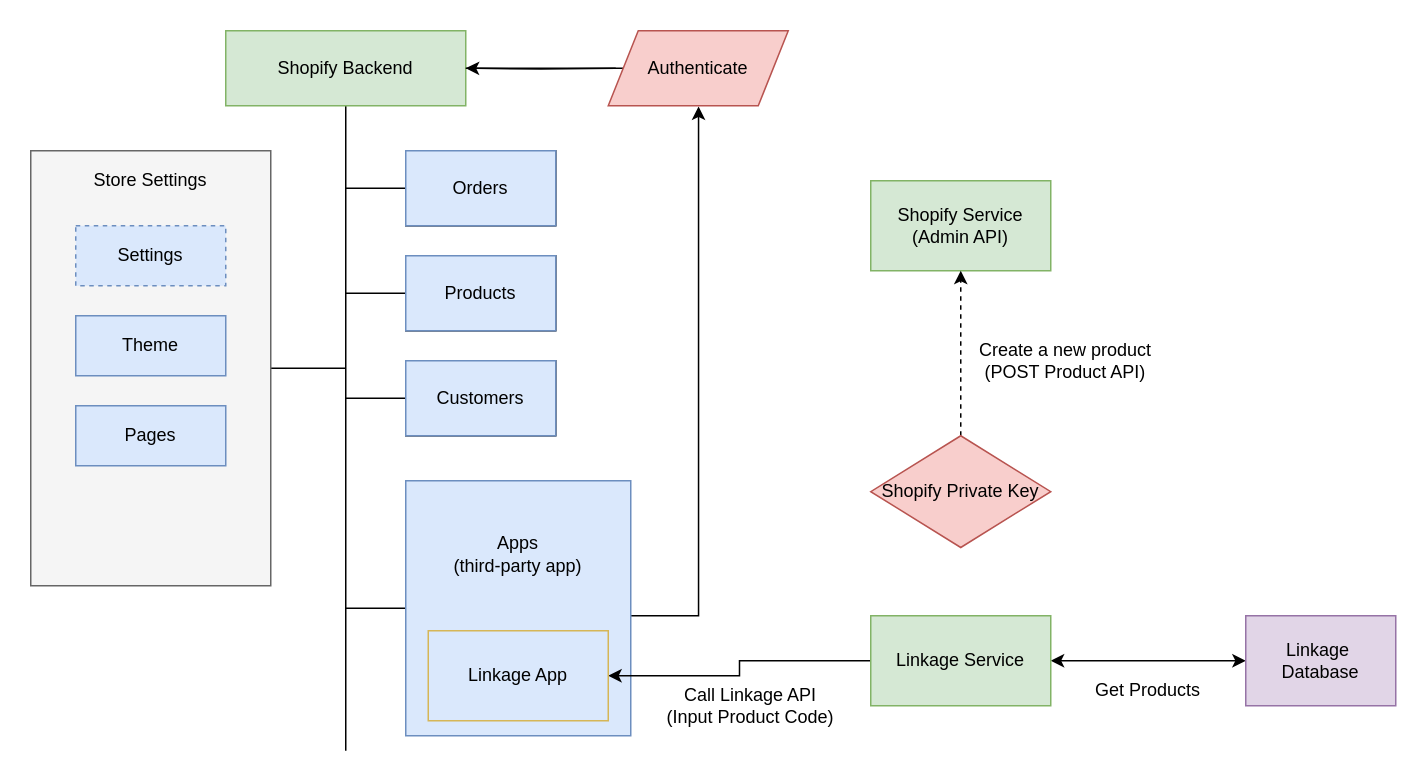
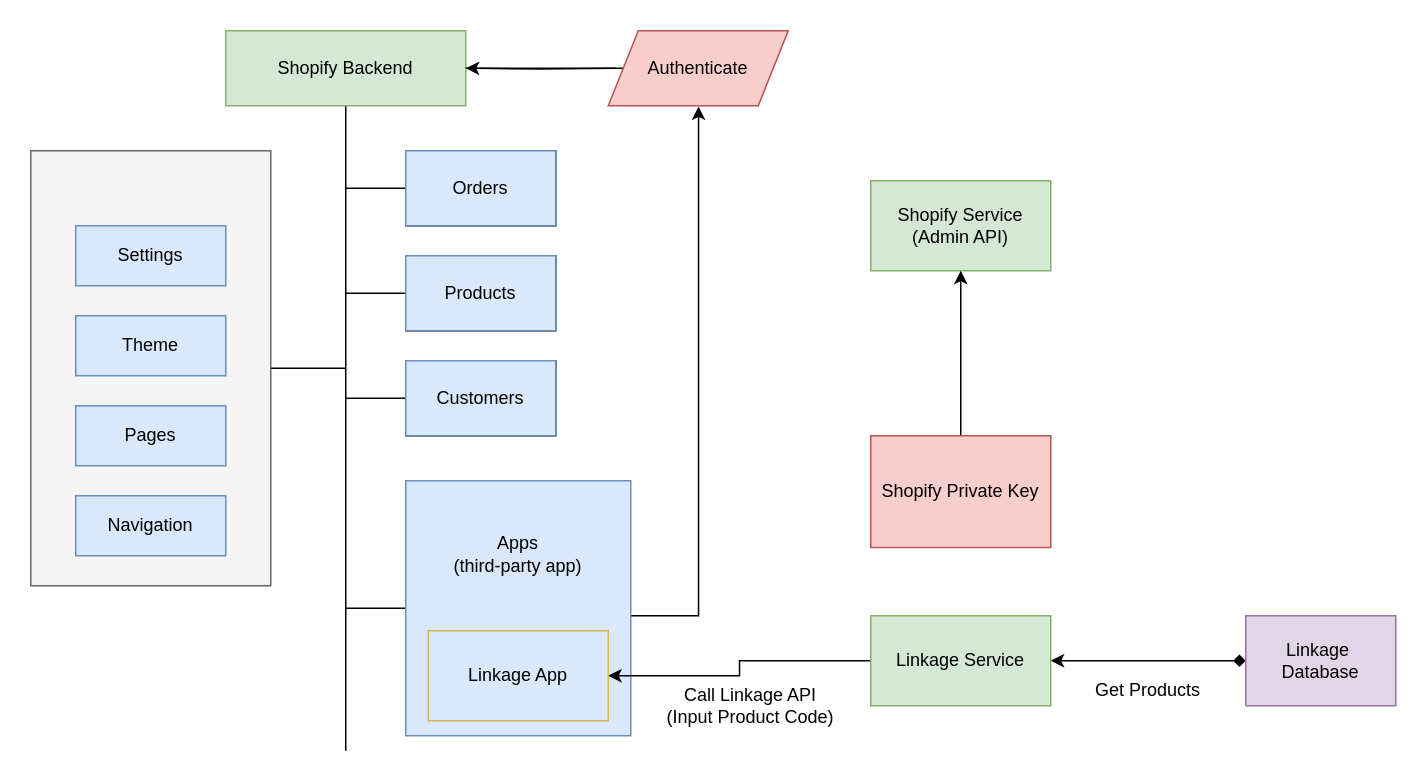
(151, 181) -> none
(151, 256) -> (151, 256)
(961, 359) -> (961, 359)
(1066, 361) -> none
(961, 492) -> (961, 492)
none -> (151, 526)
(1234, 661) -> (1233, 661)
